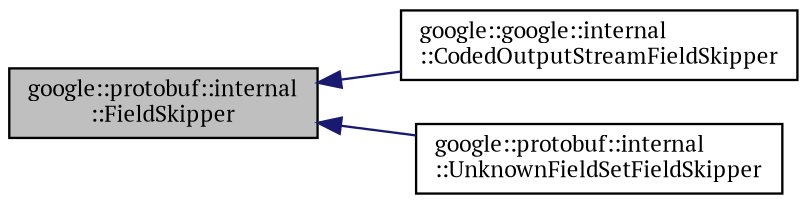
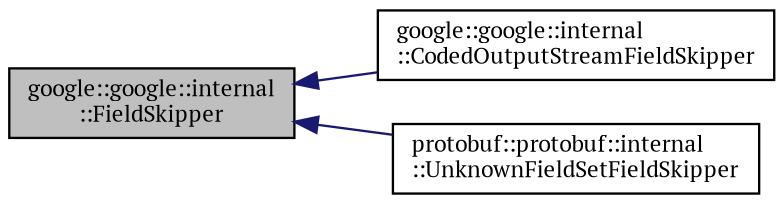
(163, 103) -> (152, 103)
(599, 159) -> (576, 159)
